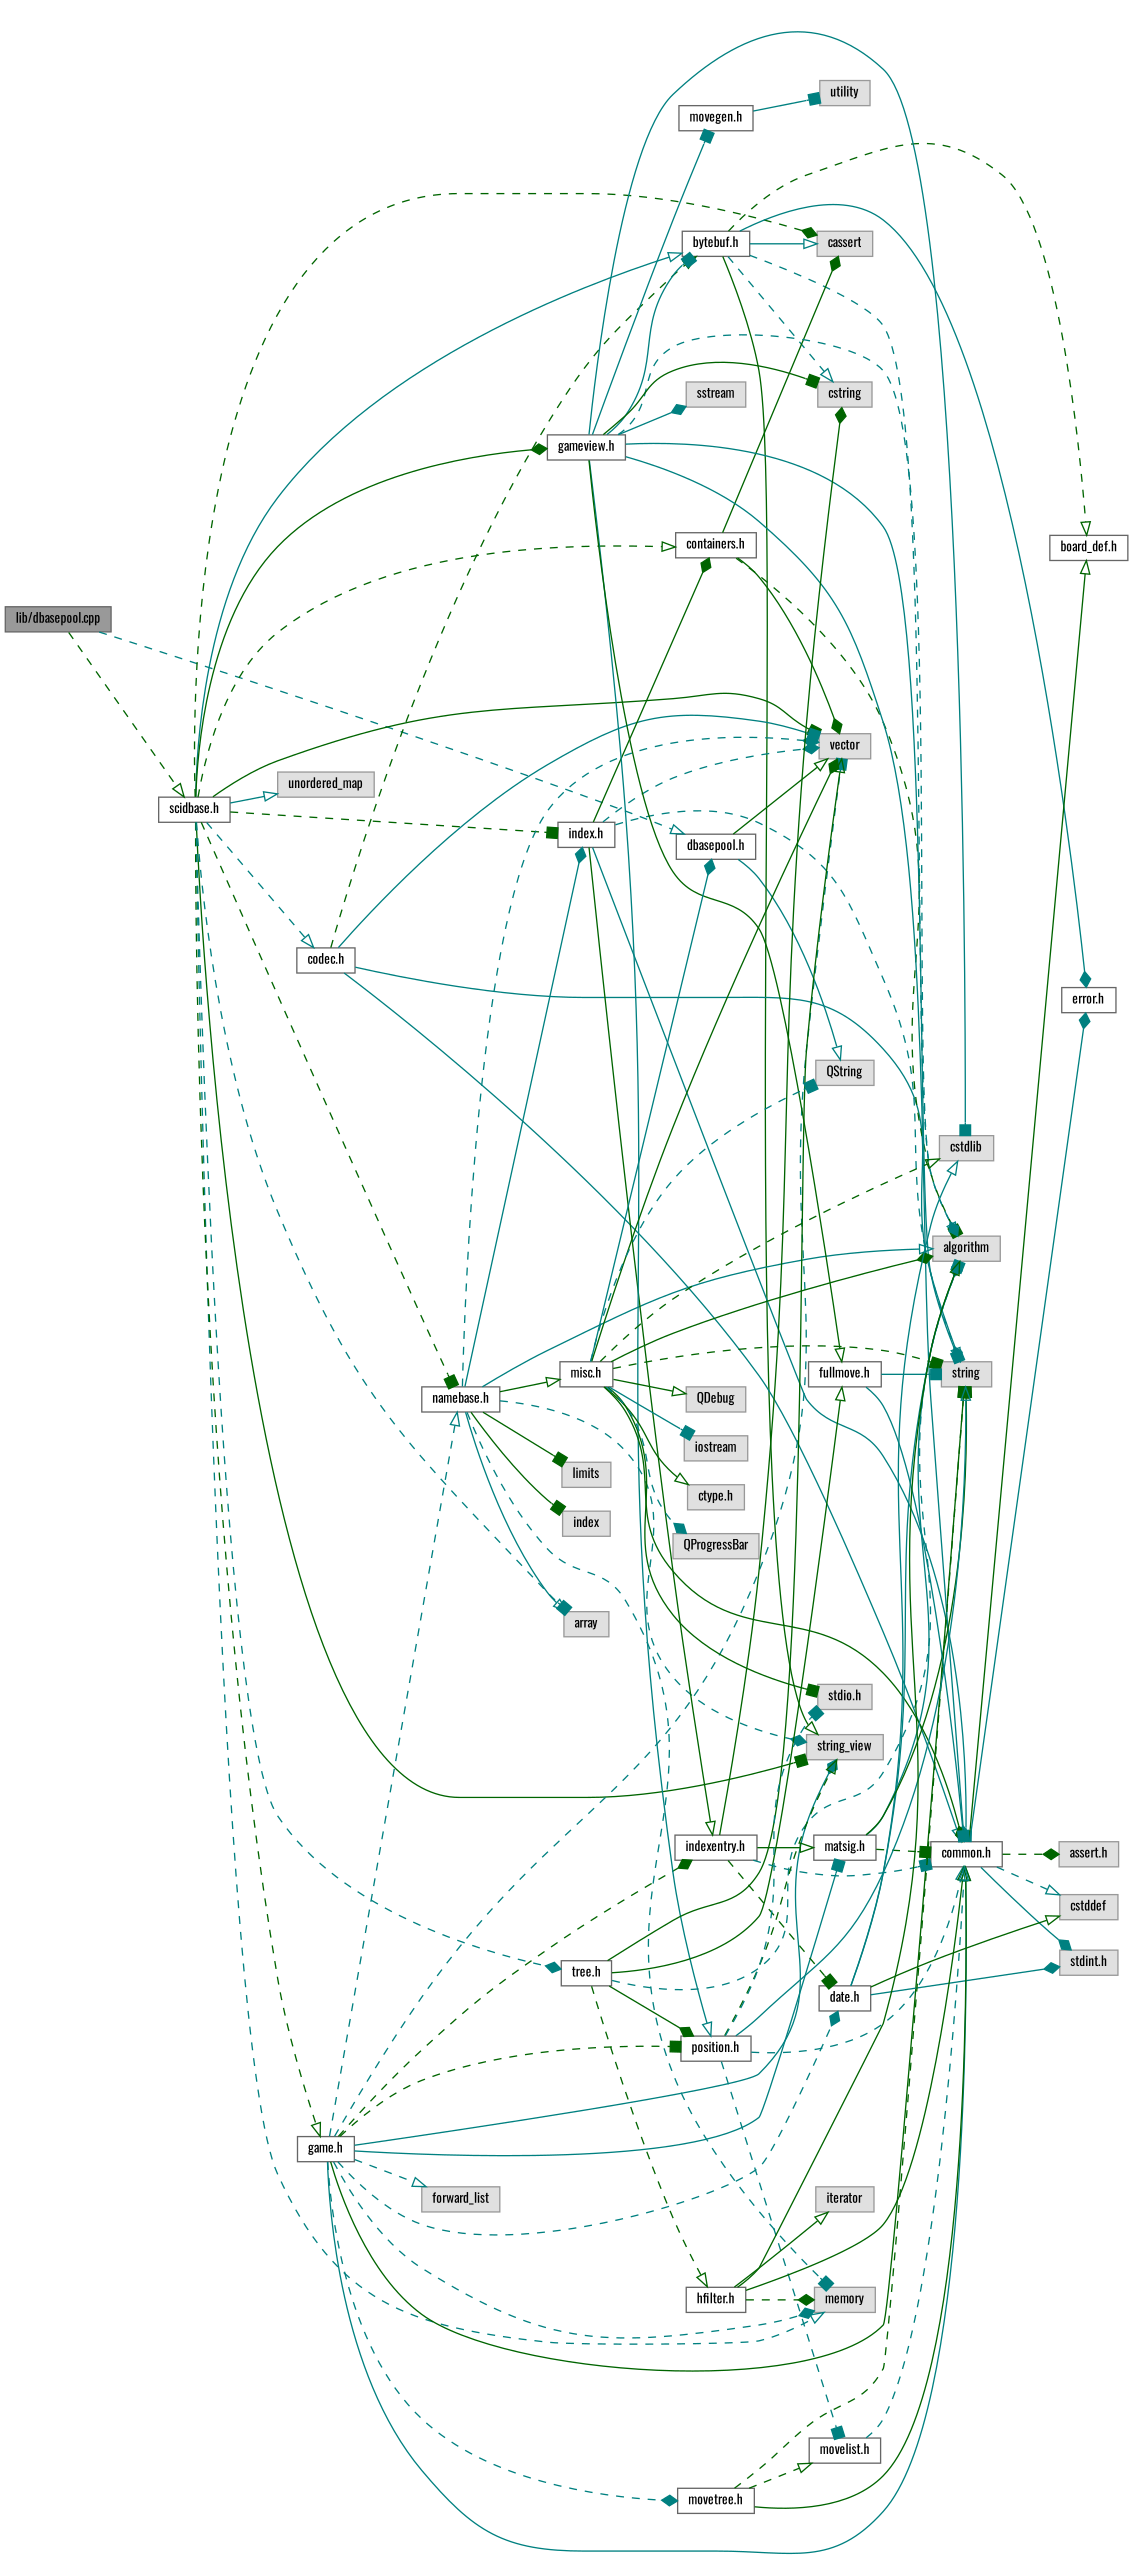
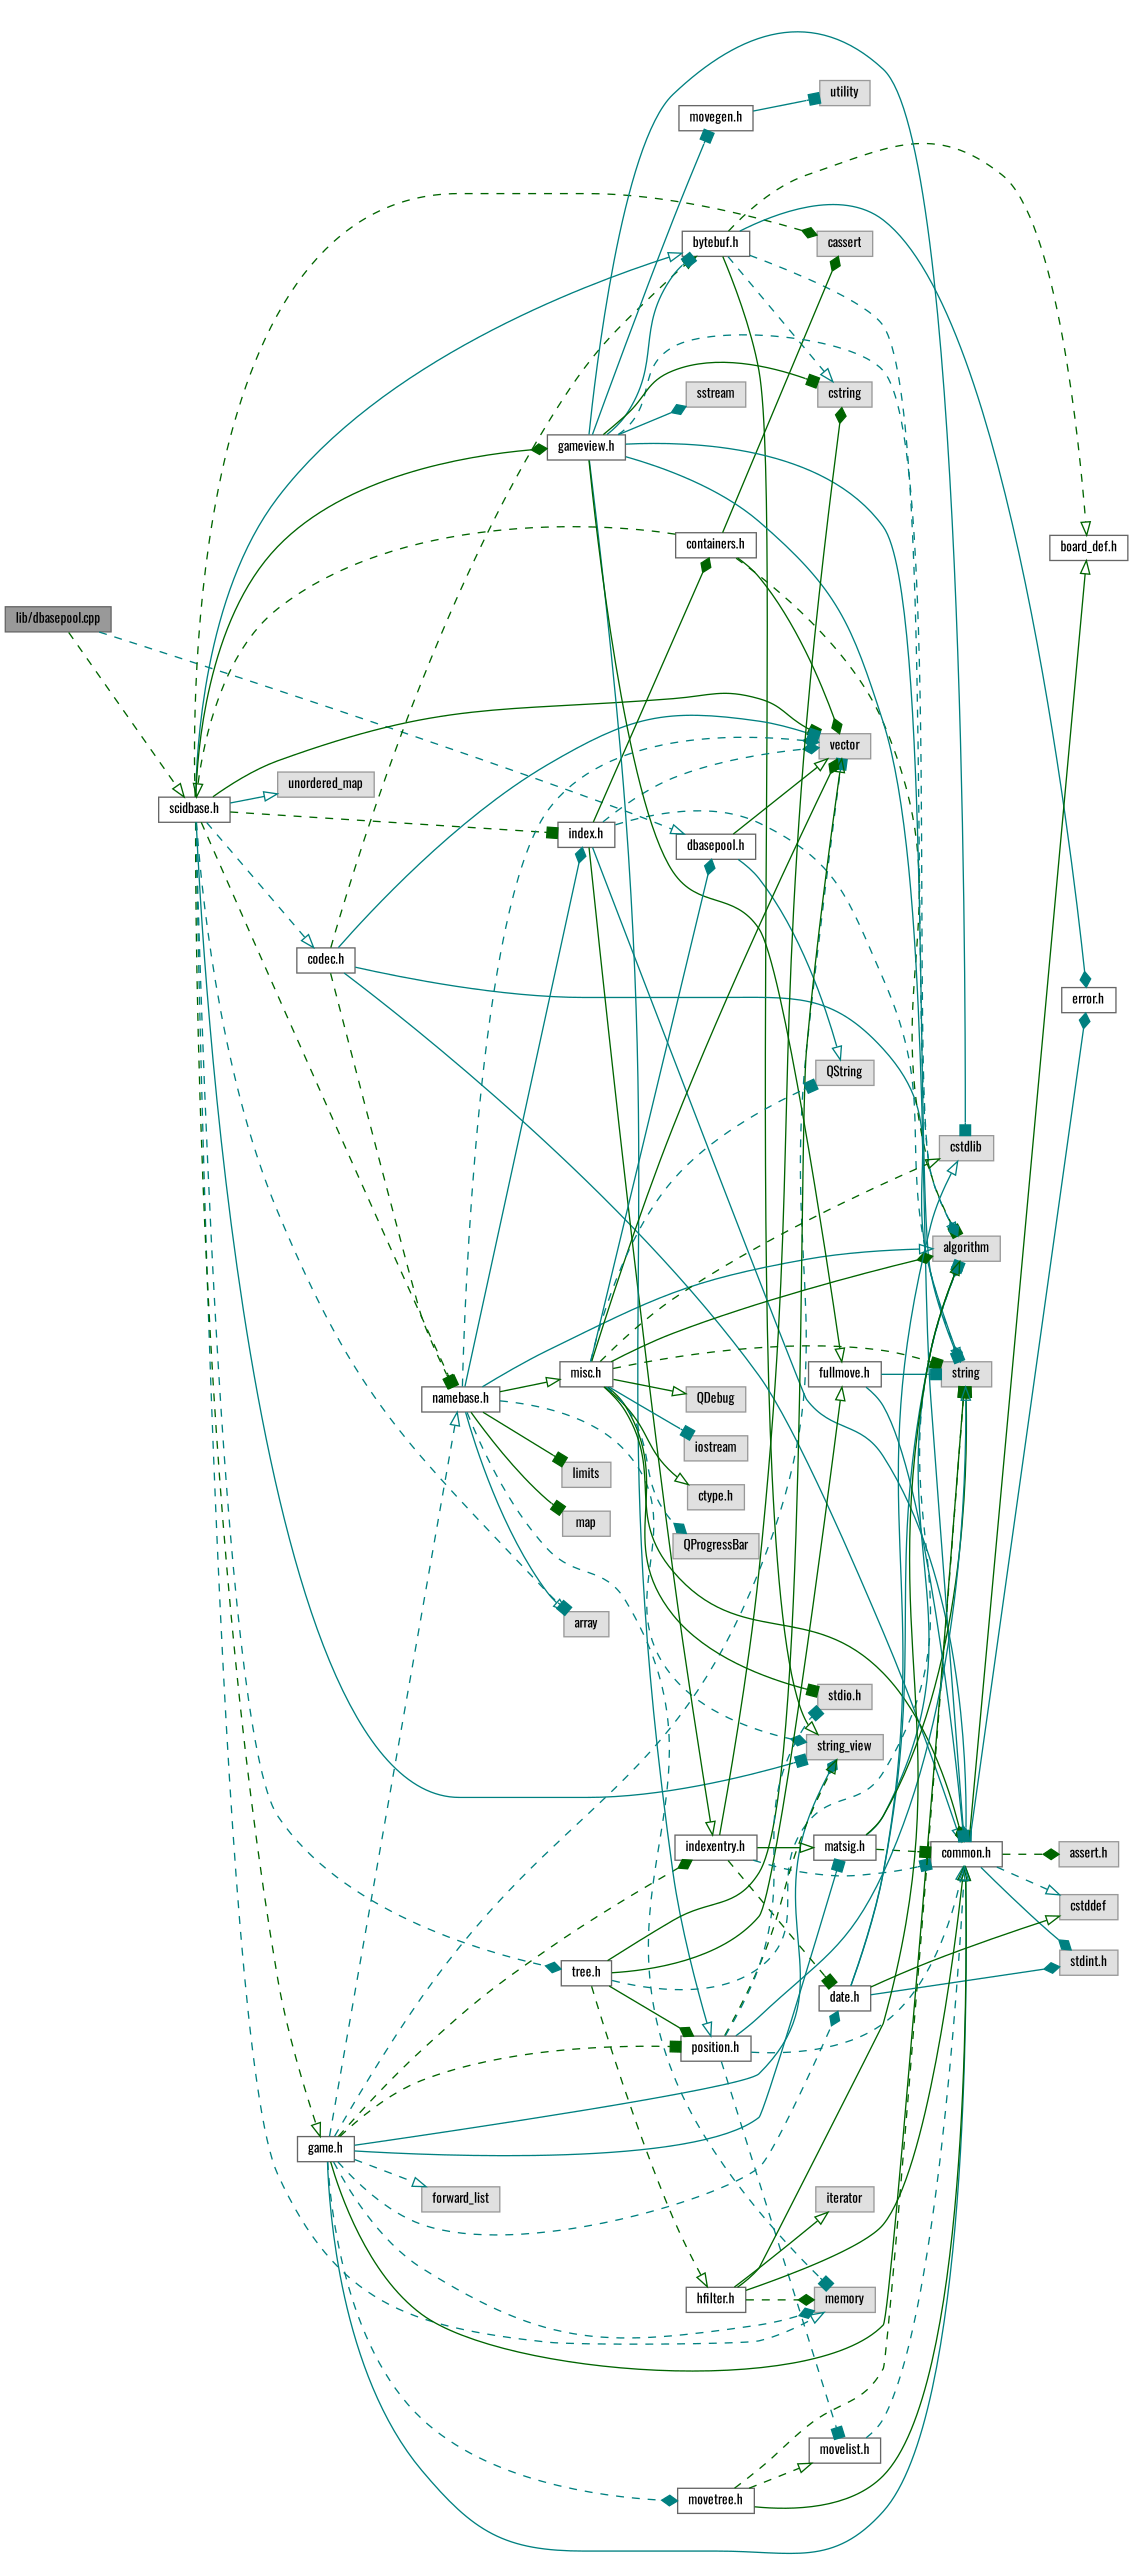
(777, 244) -> none
(372, 582) -> (373, 558)
none -> (383, 1176)
(282, 1509) -> (282, 1509)
(586, 1524) -> (586, 1524)
